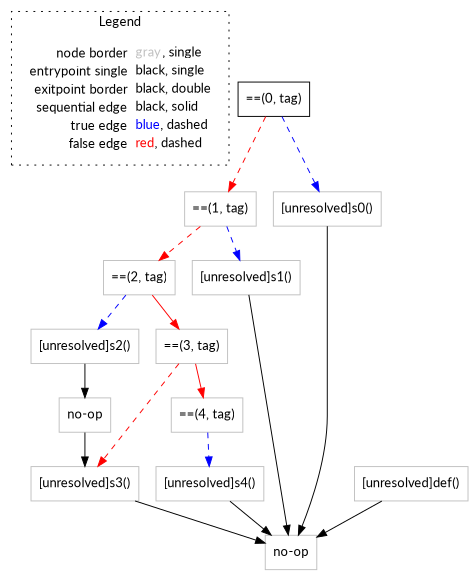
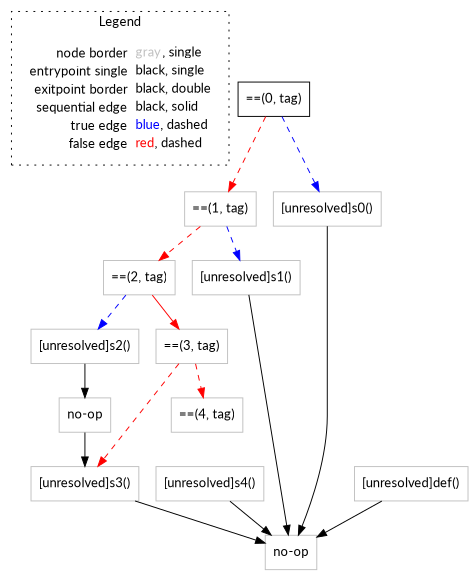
(198, 376) -> (198, 376)
(208, 445) -> none
